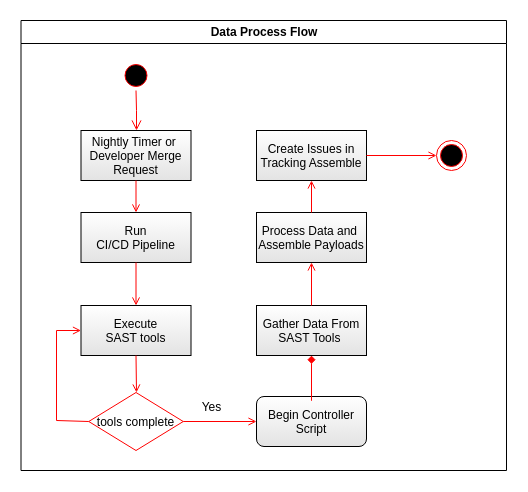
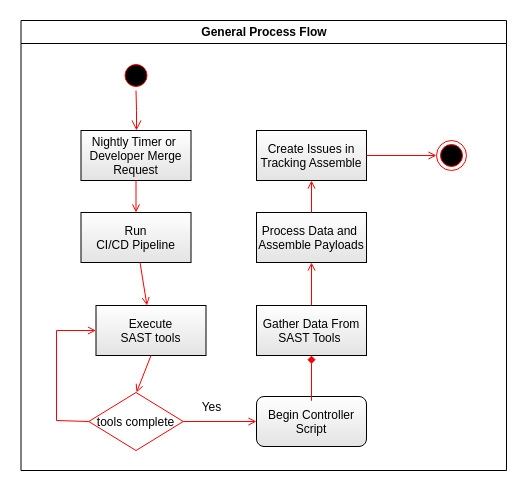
(265, 33) -> (265, 33)
(136, 331) -> (151, 331)
